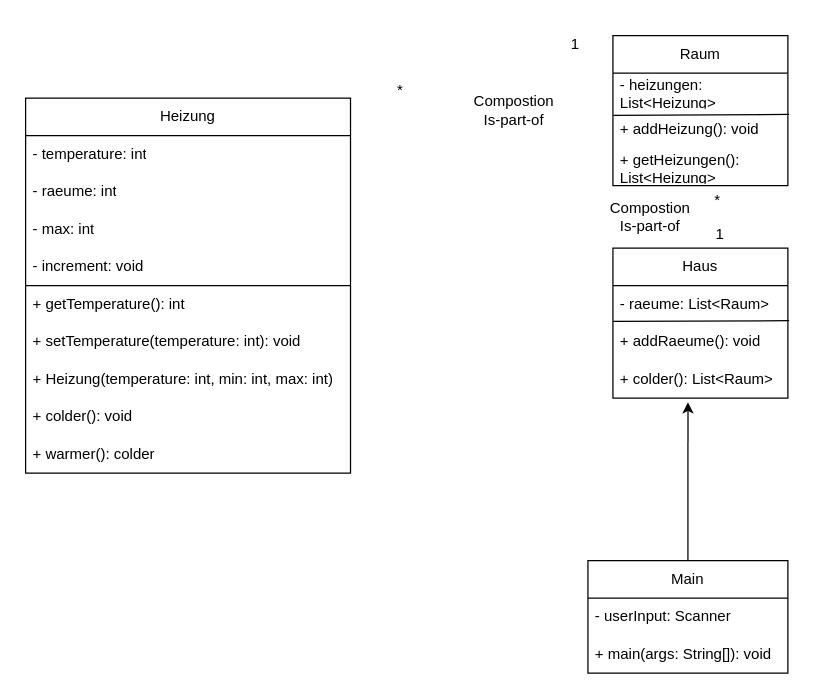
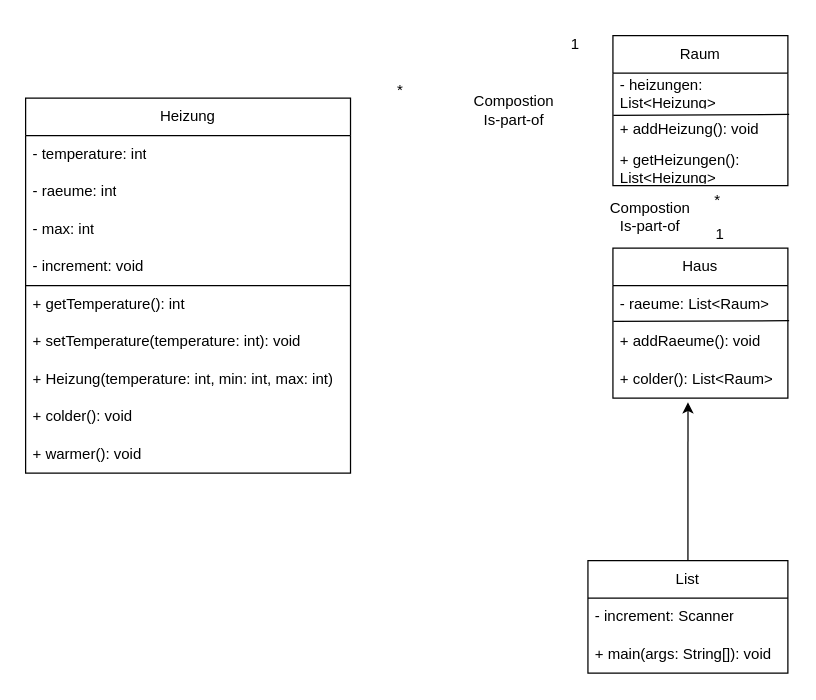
(101, 454) -> (93, 454)
(688, 579) -> (688, 579)
(674, 617) -> (672, 617)
